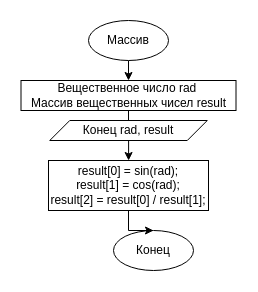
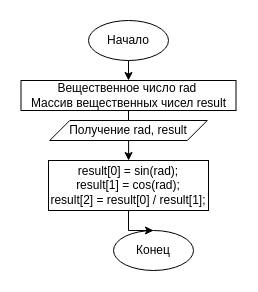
(129, 41) -> (129, 41)
(129, 131) -> (129, 131)
